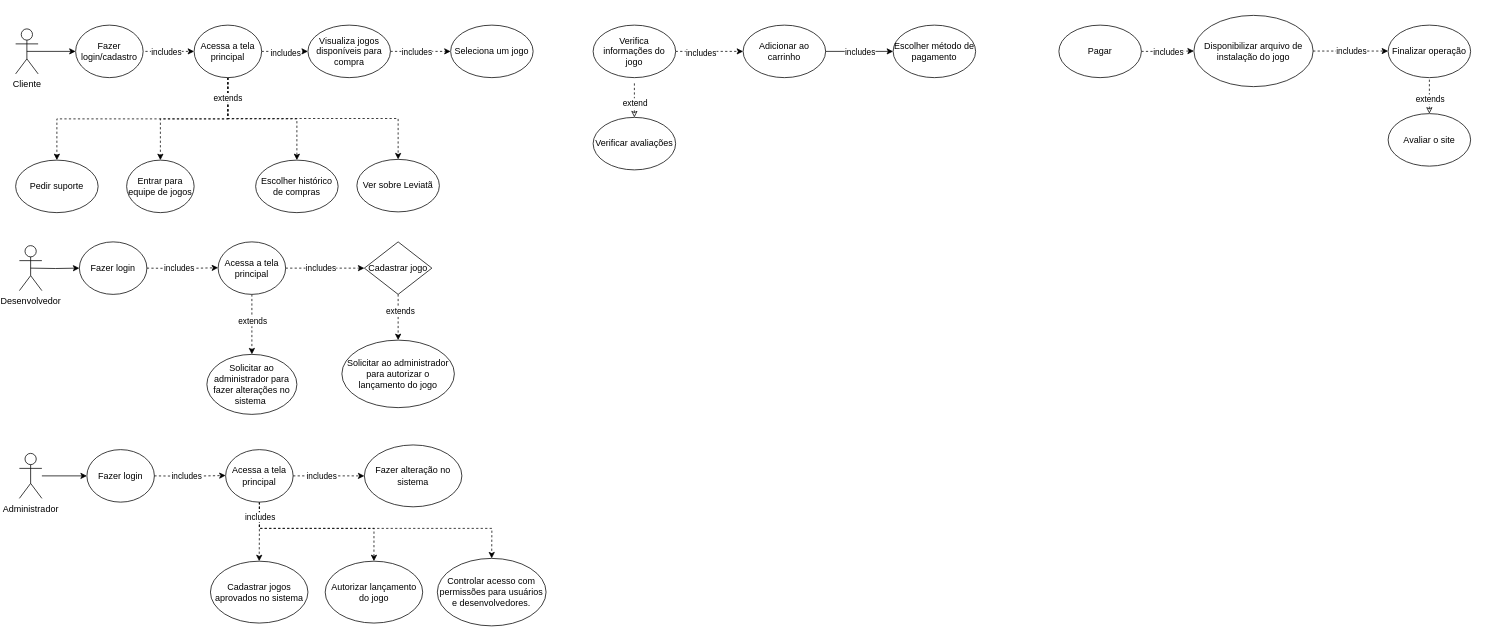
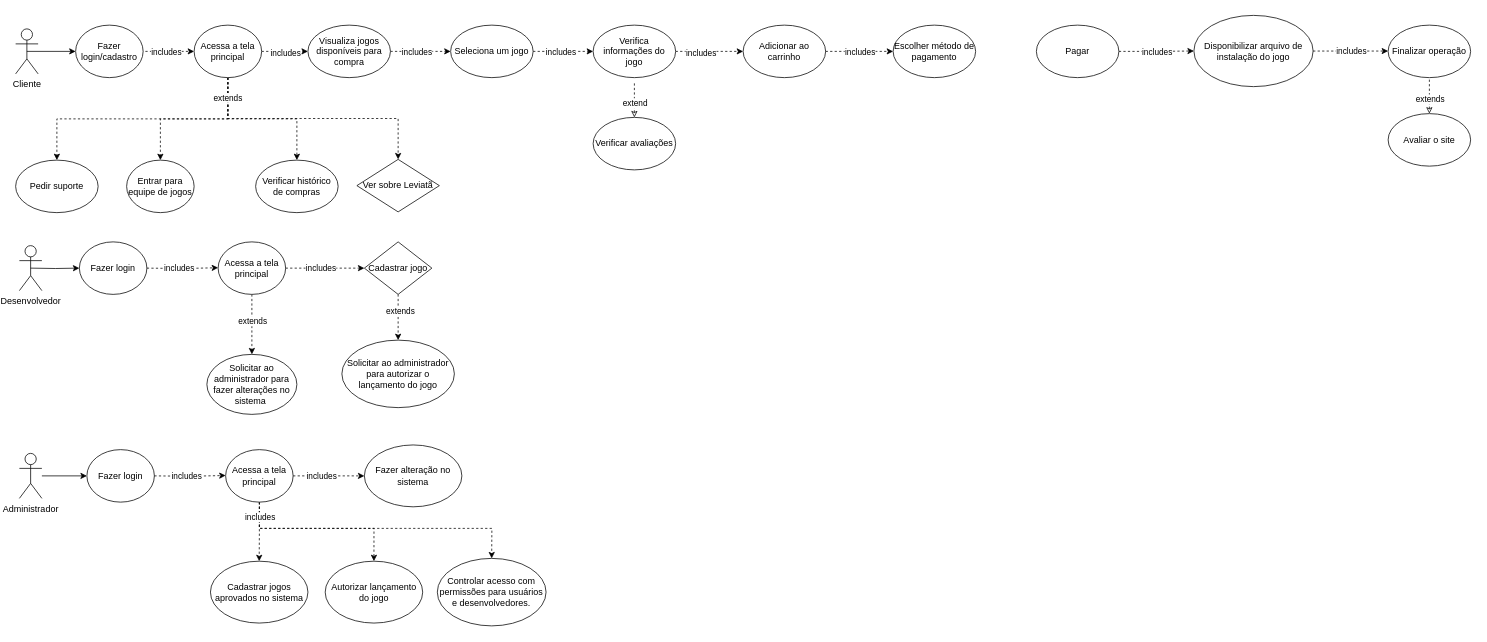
none -> (560, 51)
(835, 51) -> (835, 51)
(1100, 51) -> (1077, 51)
(297, 186) -> (297, 186)
(398, 186) -> (398, 186)
